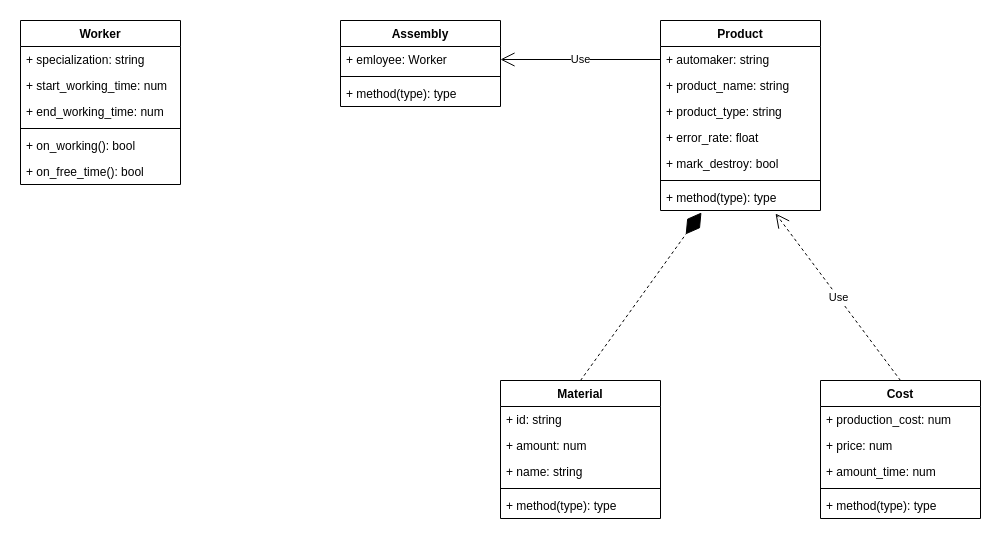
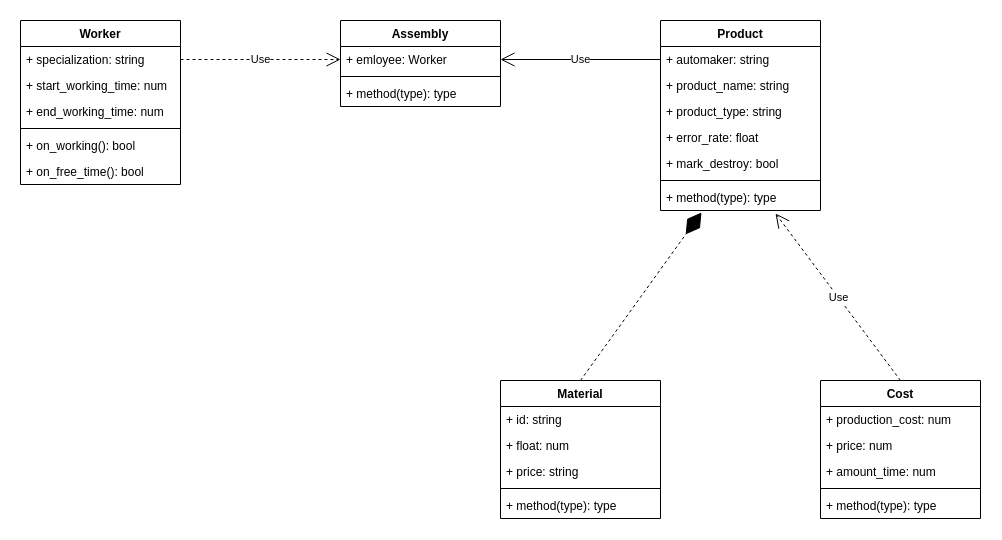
none -> (260, 60)
(545, 446) -> (540, 446)
(547, 472) -> (549, 472)
